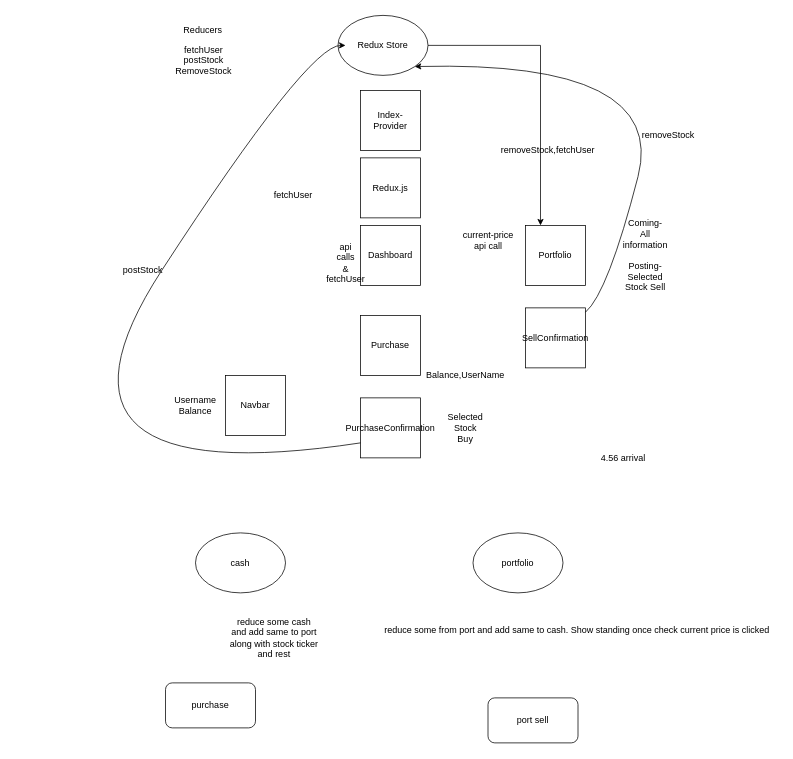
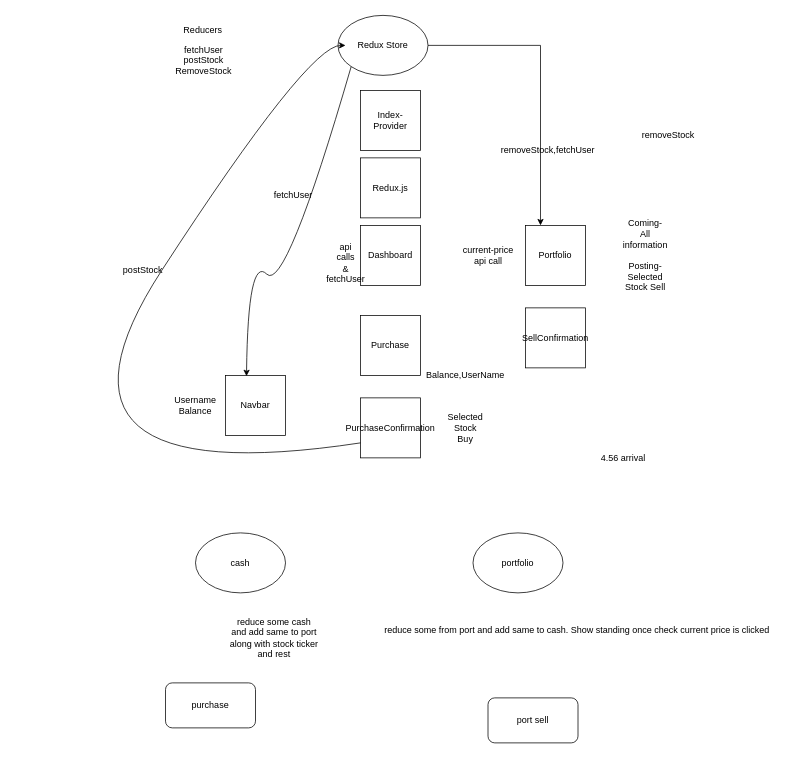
(623, 109) -> none
none -> (304, 214)
(488, 240) -> (488, 255)
